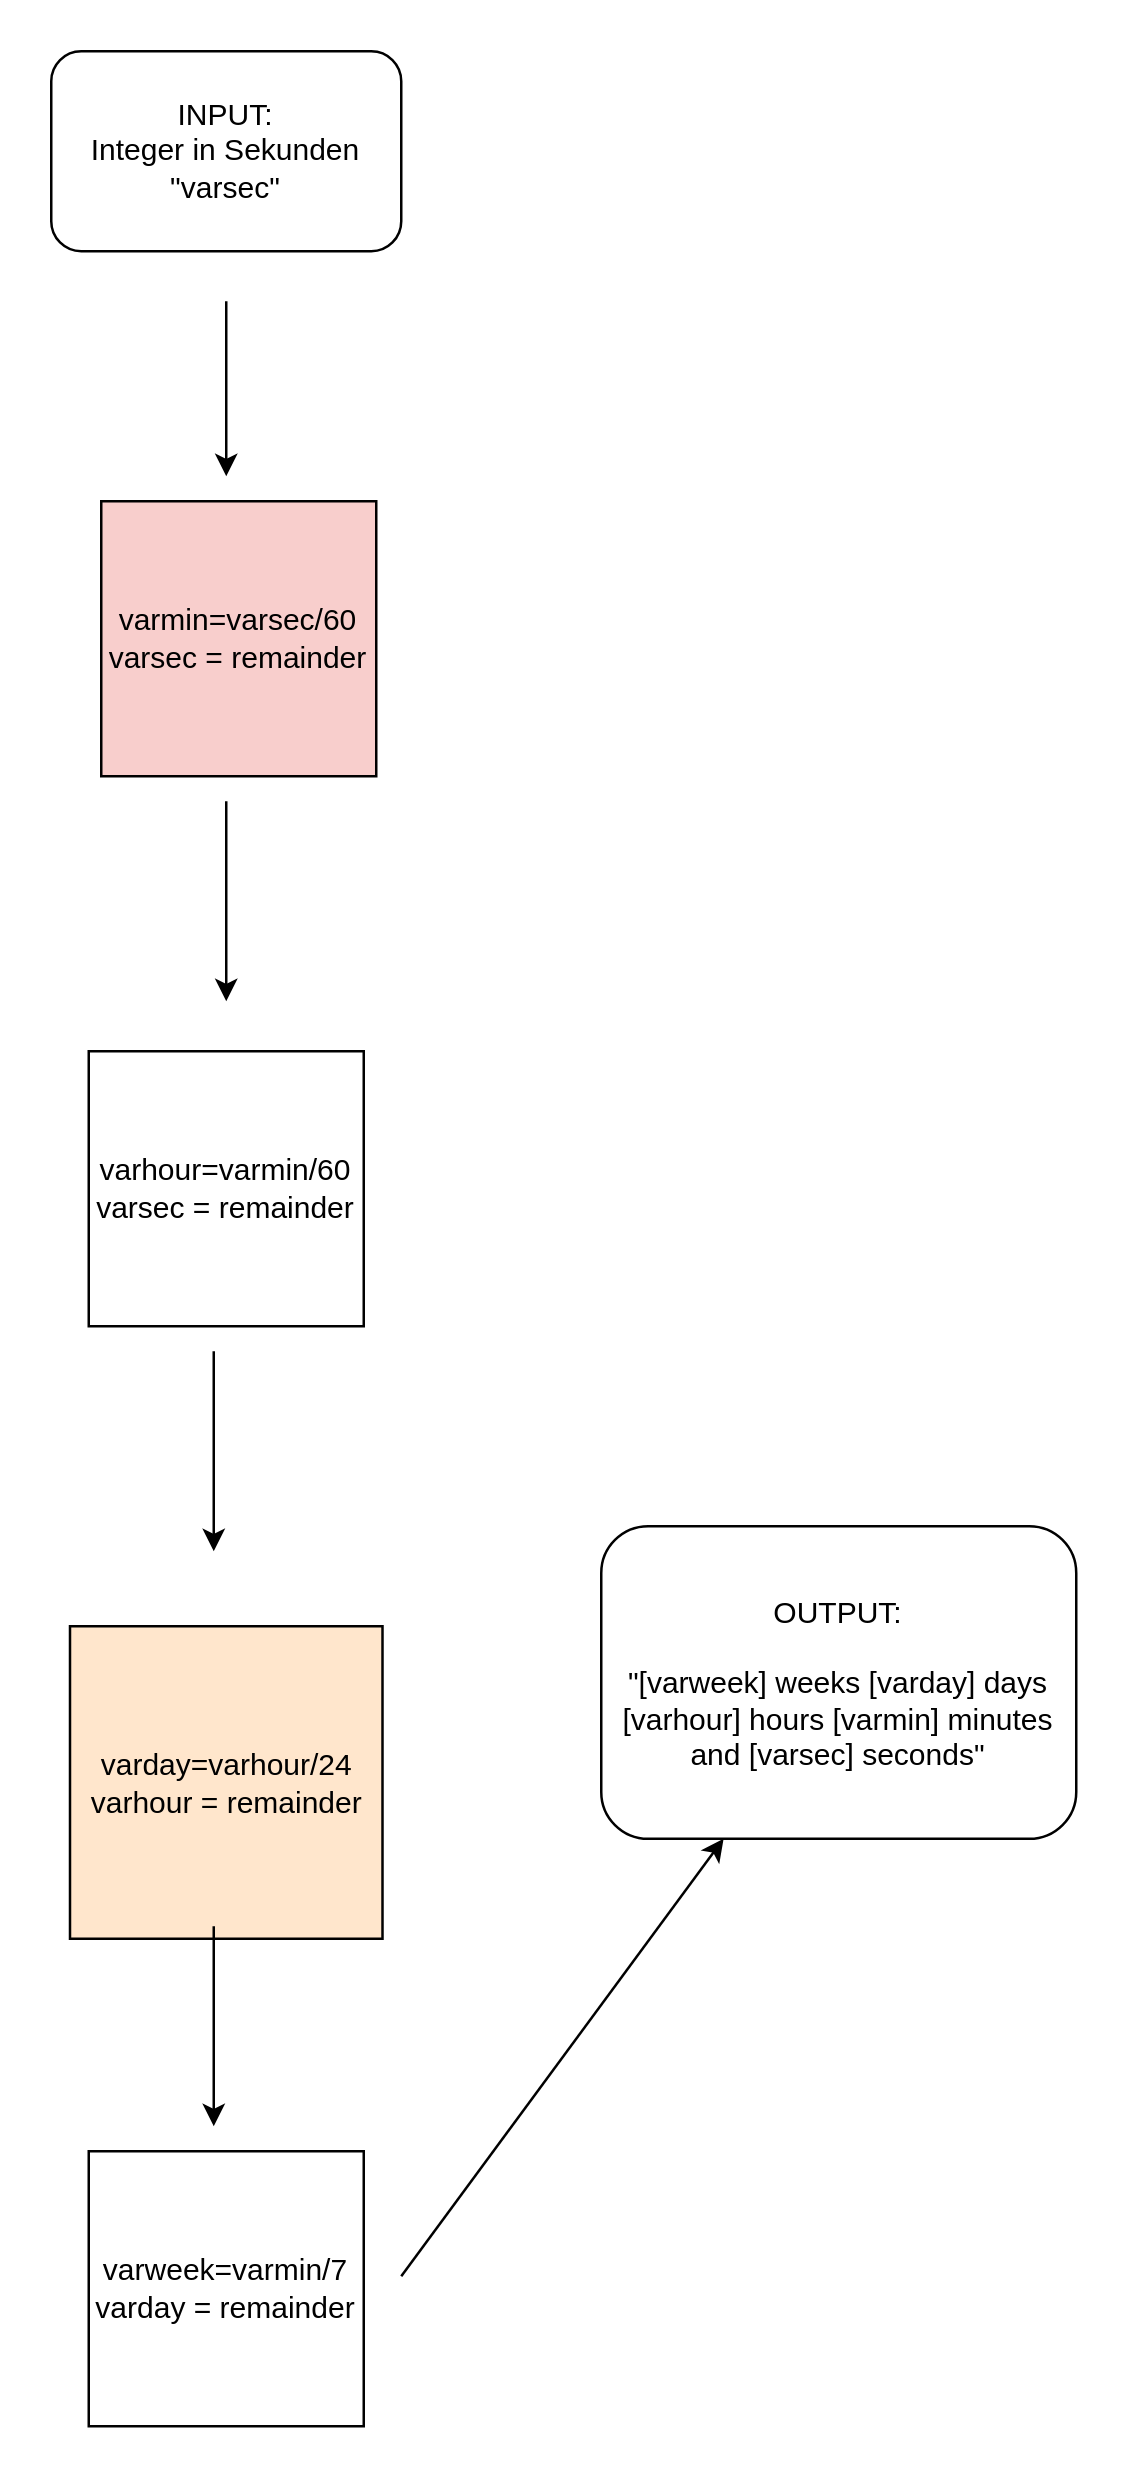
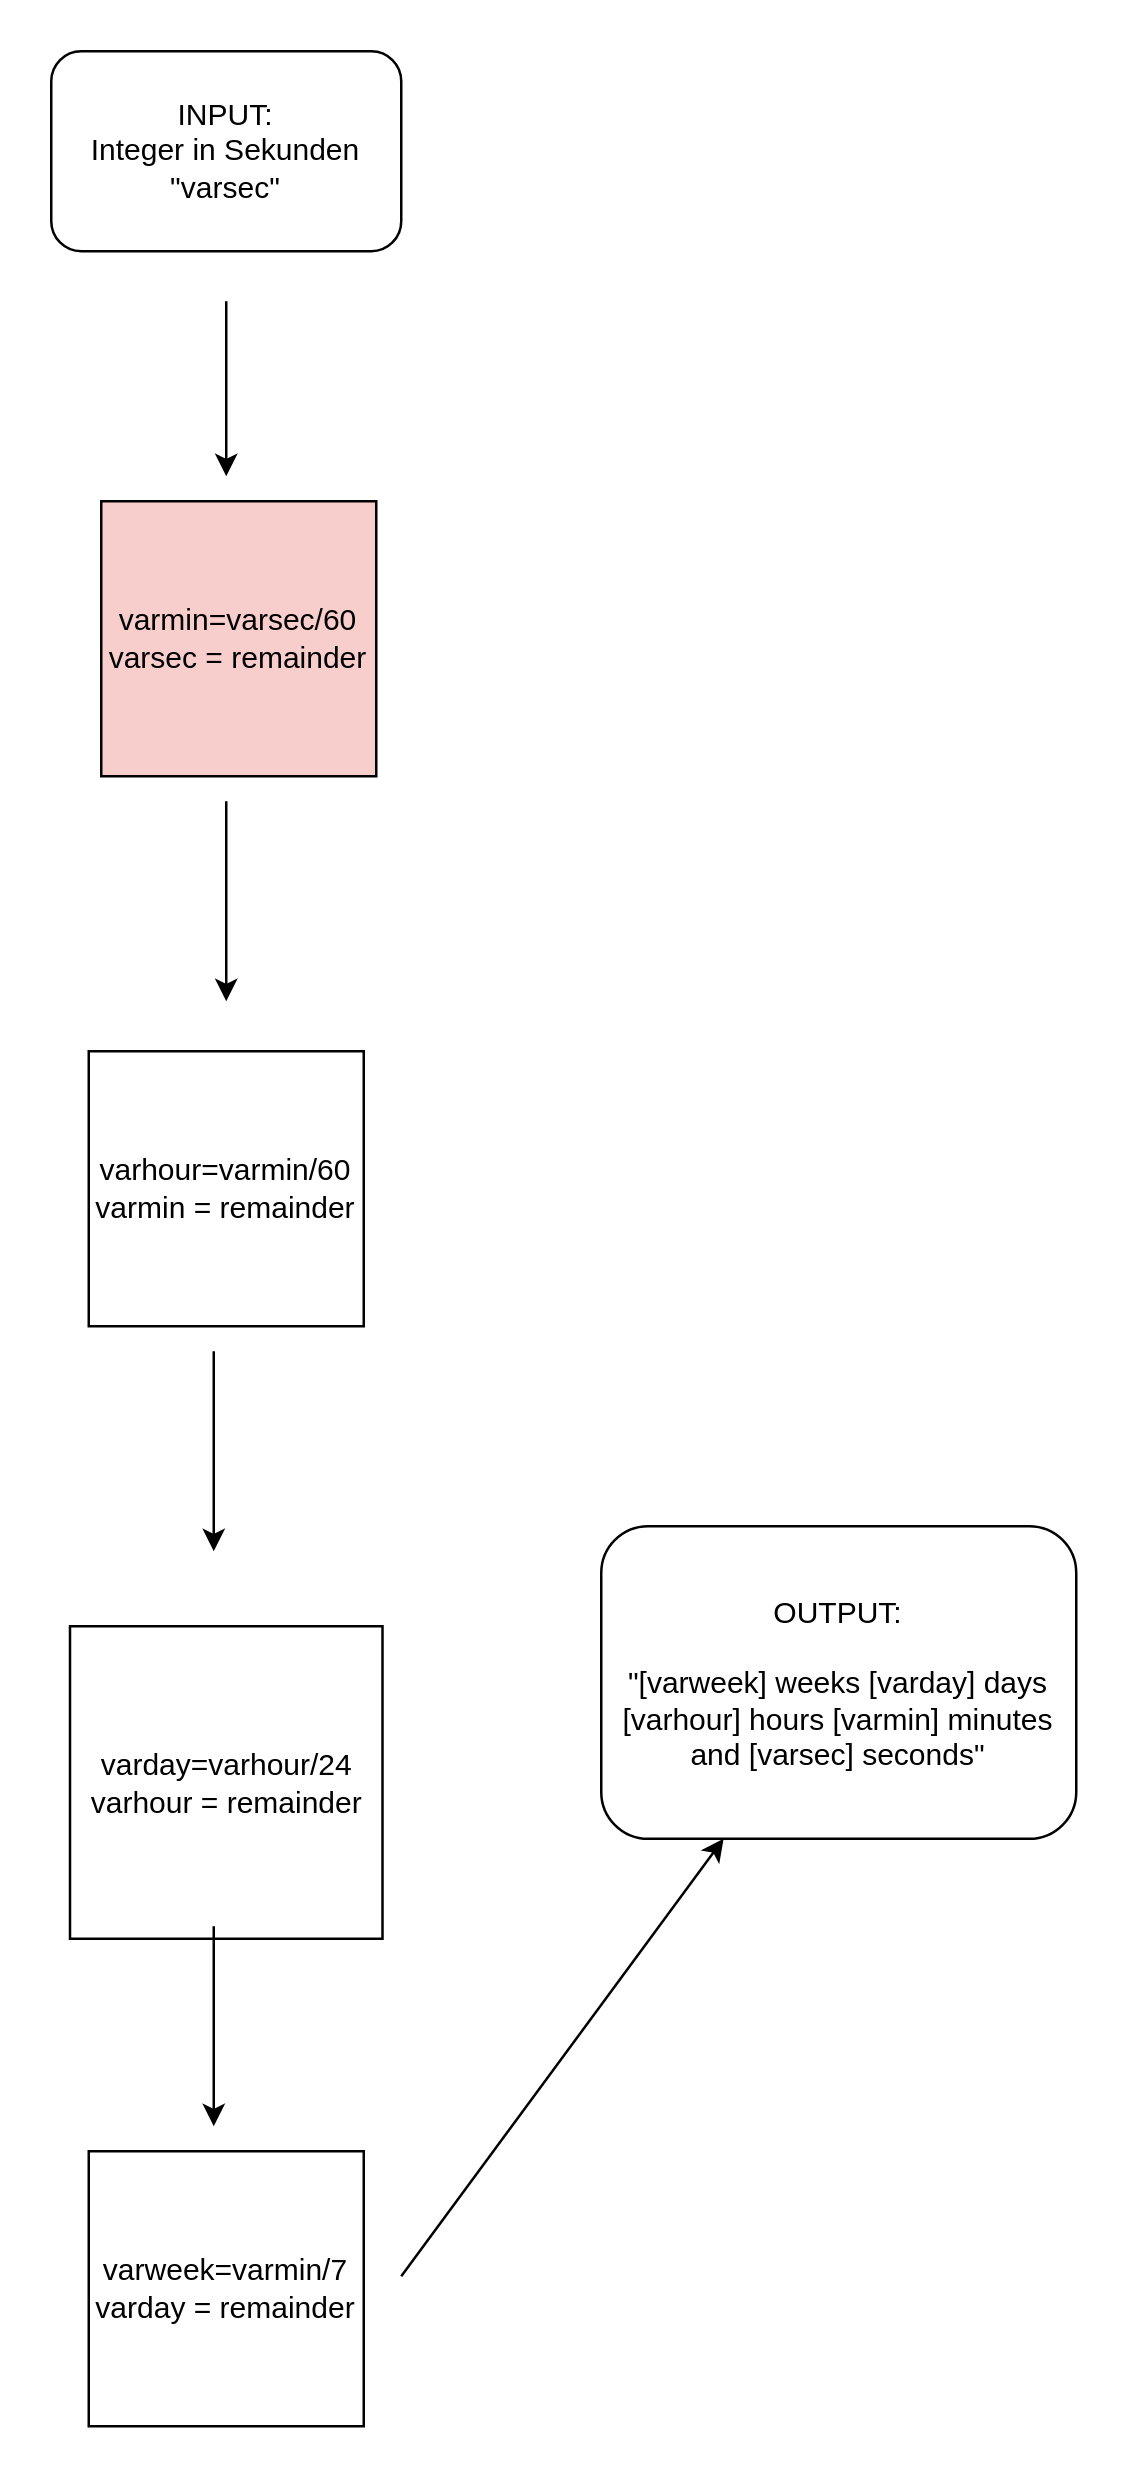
(226, 1189) -> (226, 1189)
(226, 1783) -> (226, 1783)
